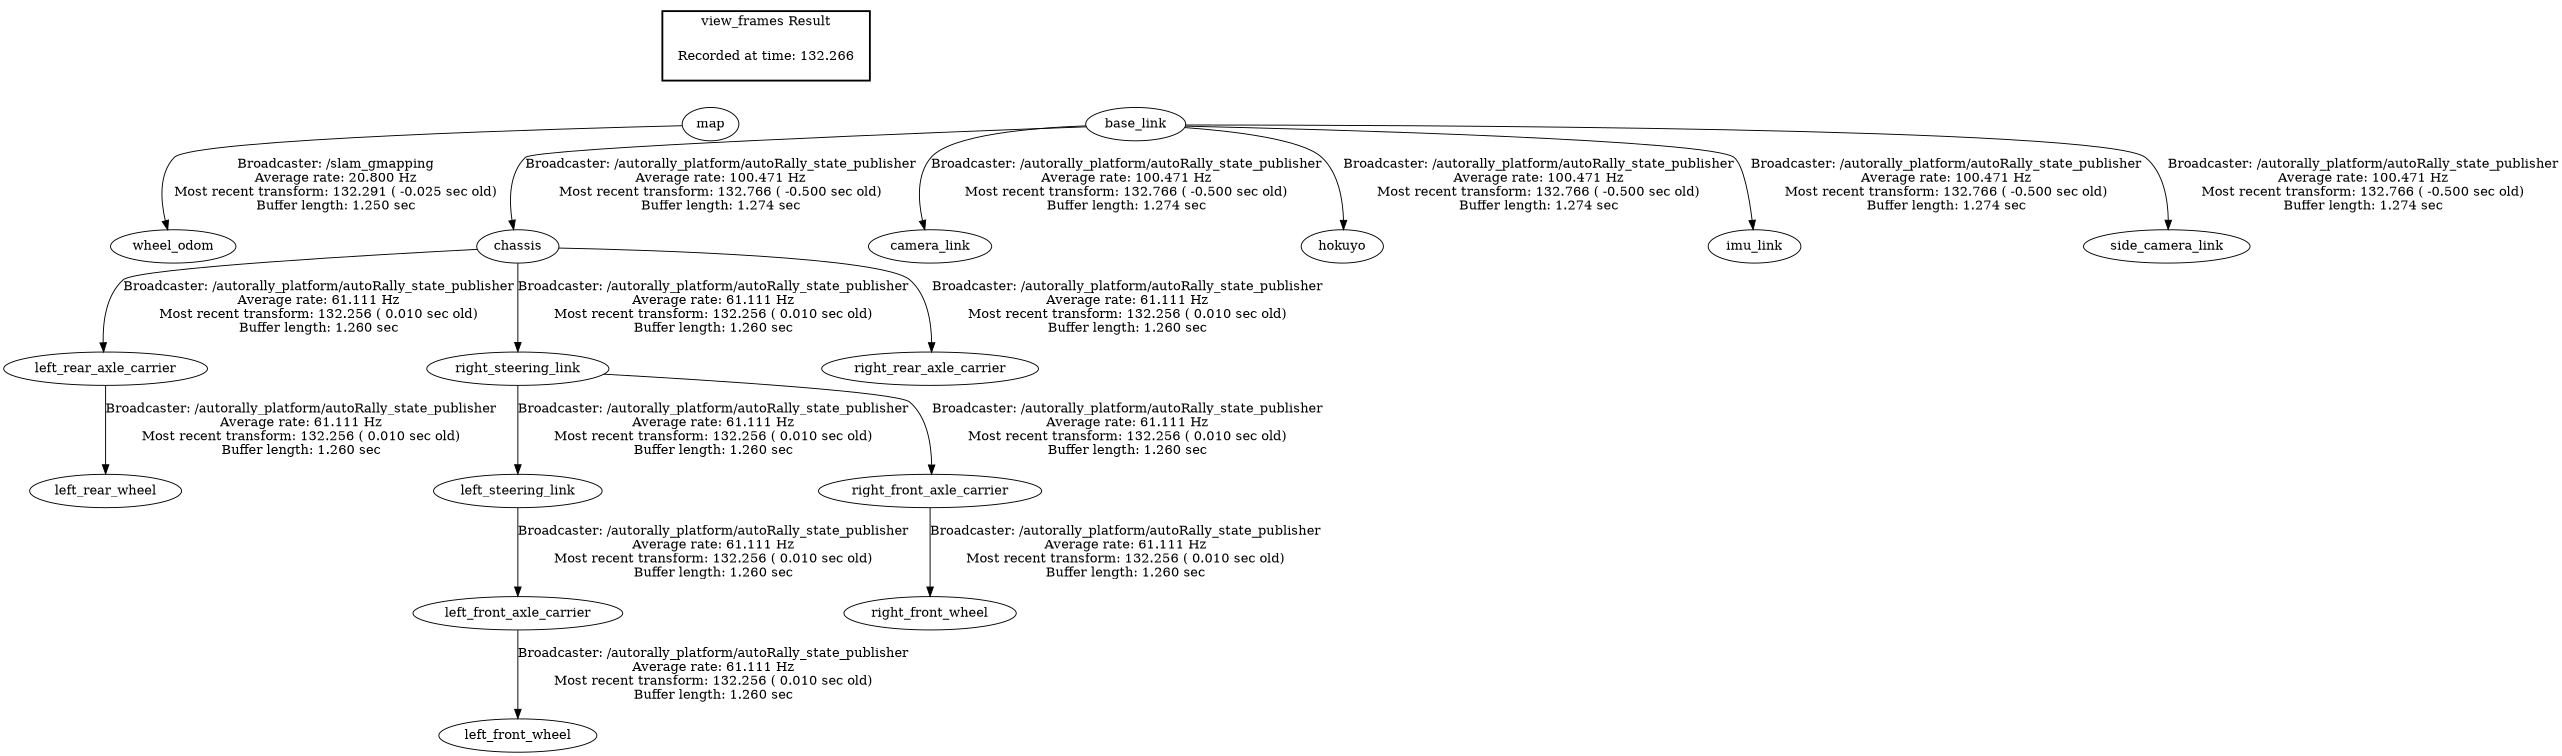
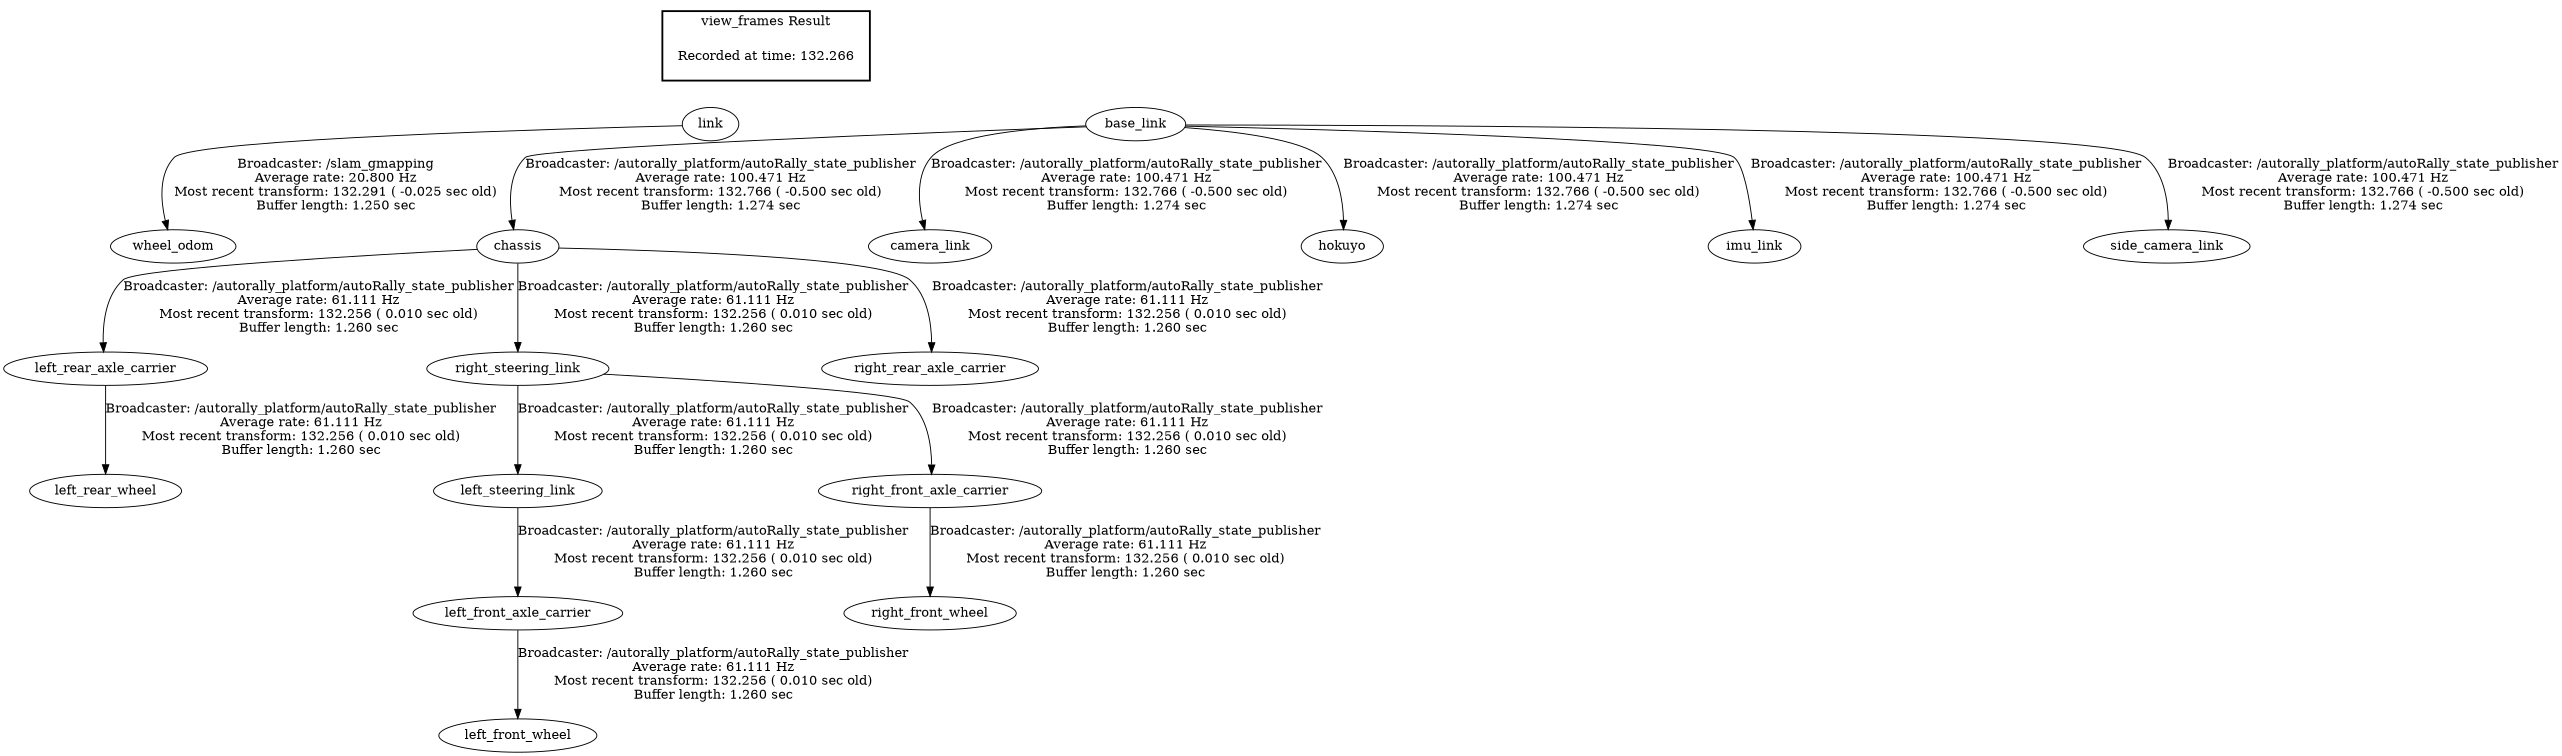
(711, 124) -> (711, 124)
